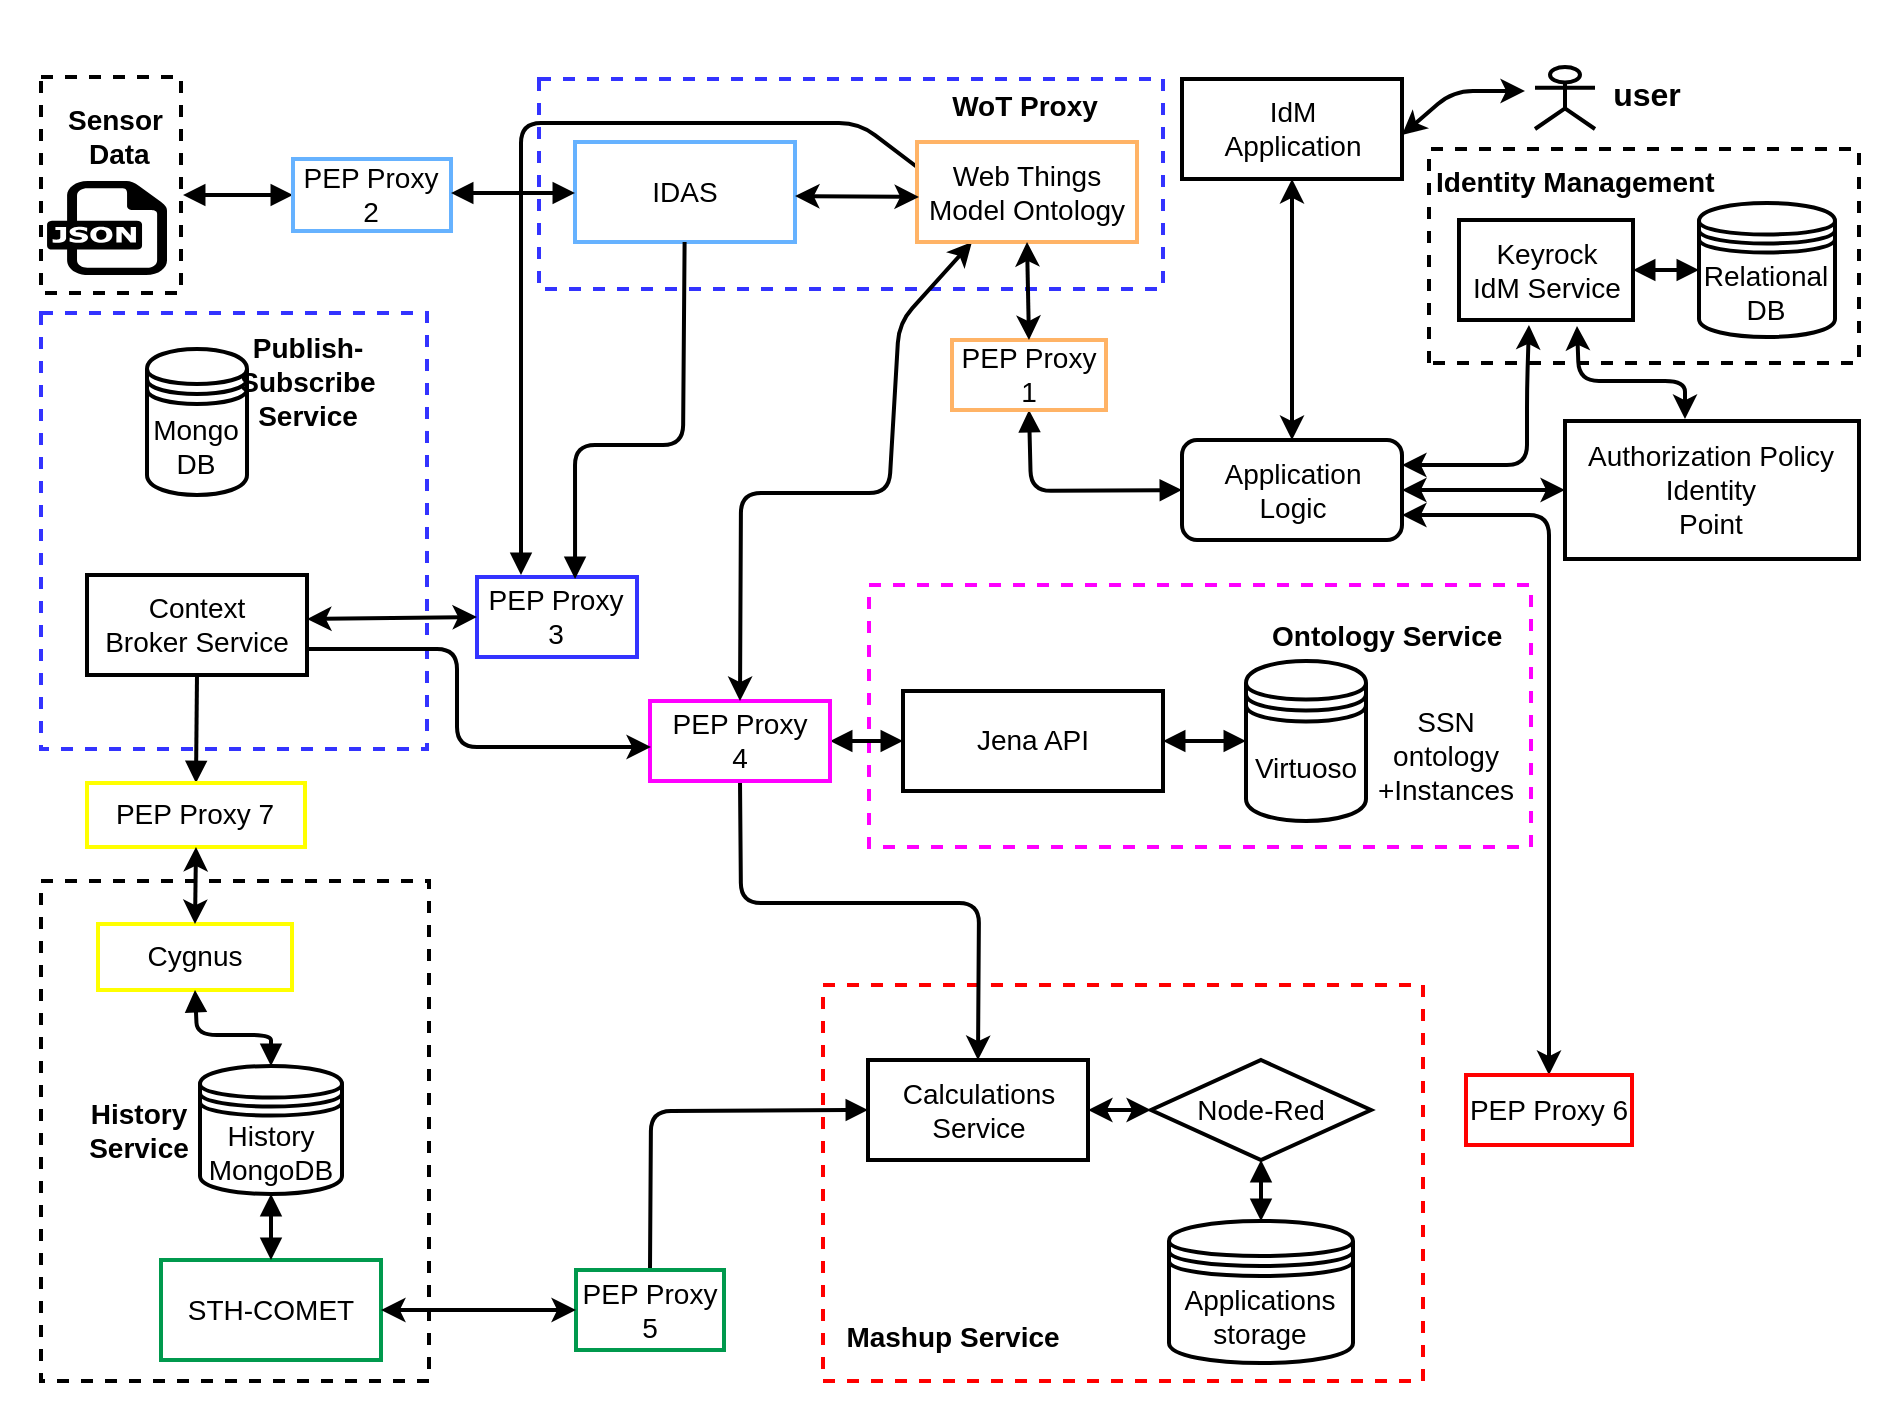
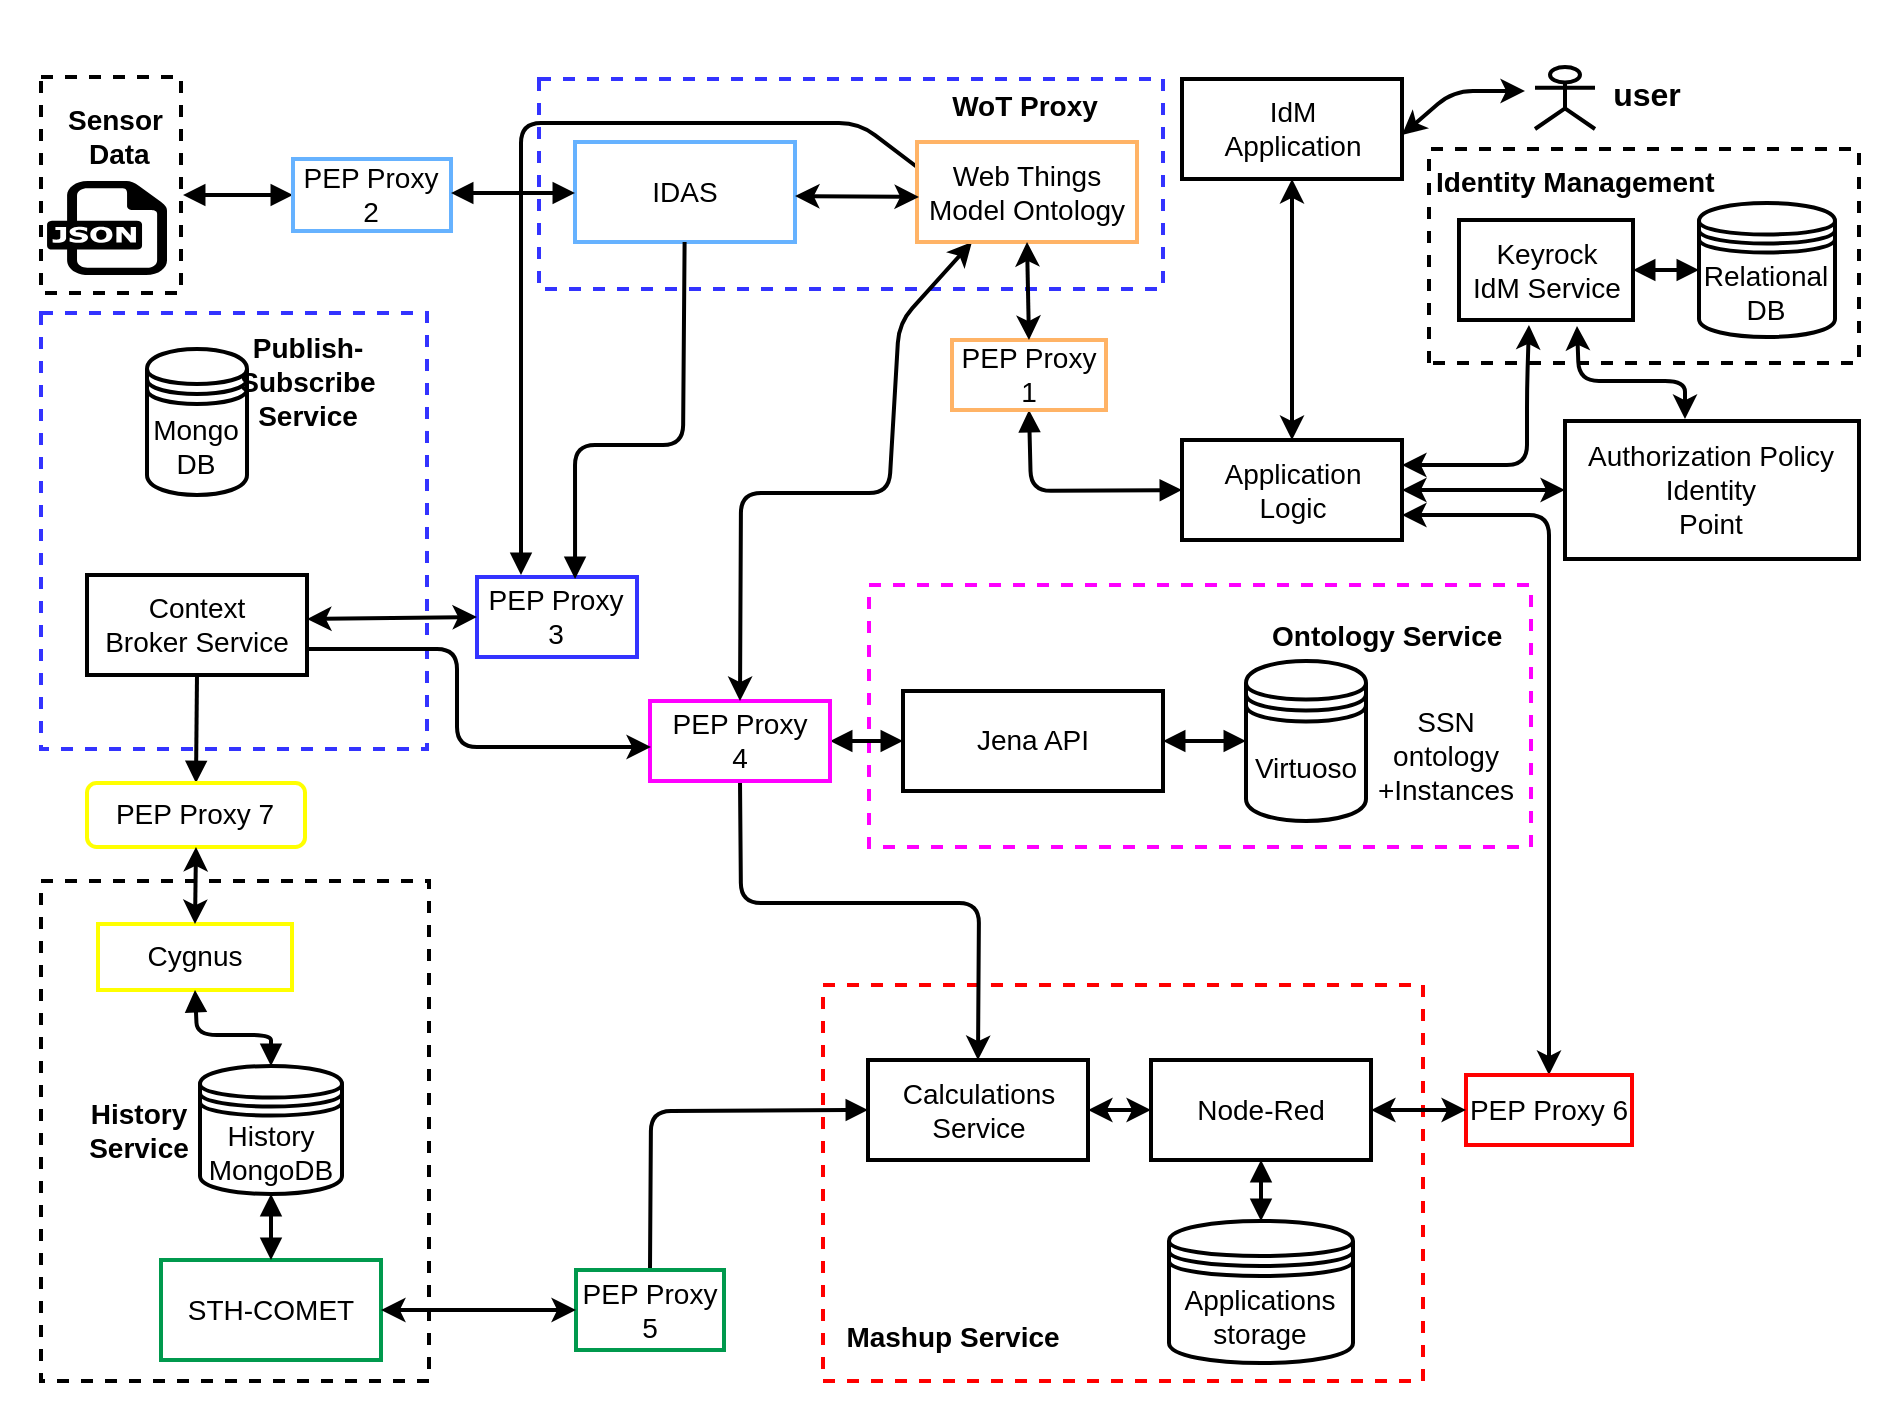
(1292, 490) -> (1292, 490)
(196, 815) -> (196, 815)
(1261, 1110) -> (1261, 1110)
none -> (1419, 1110)
